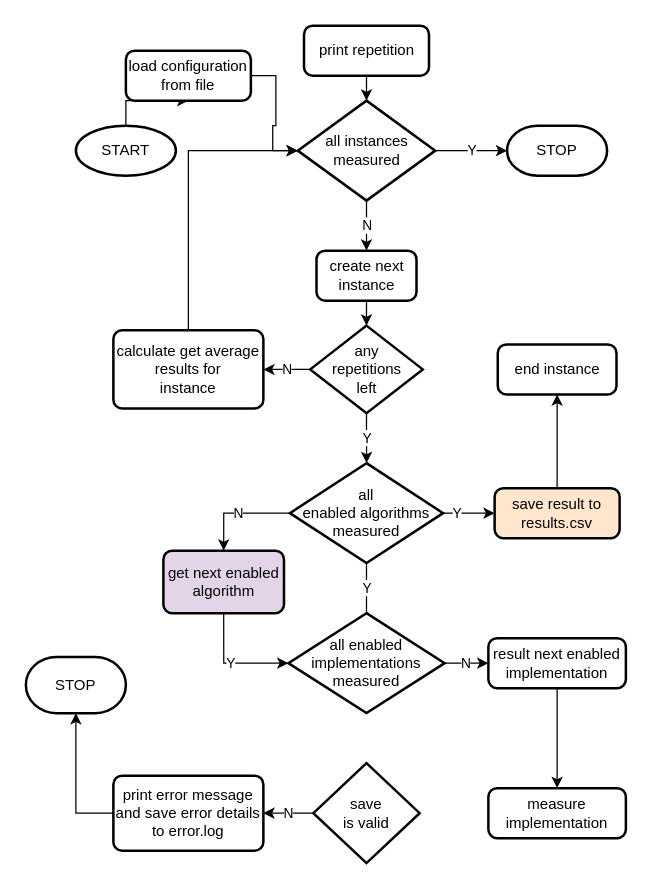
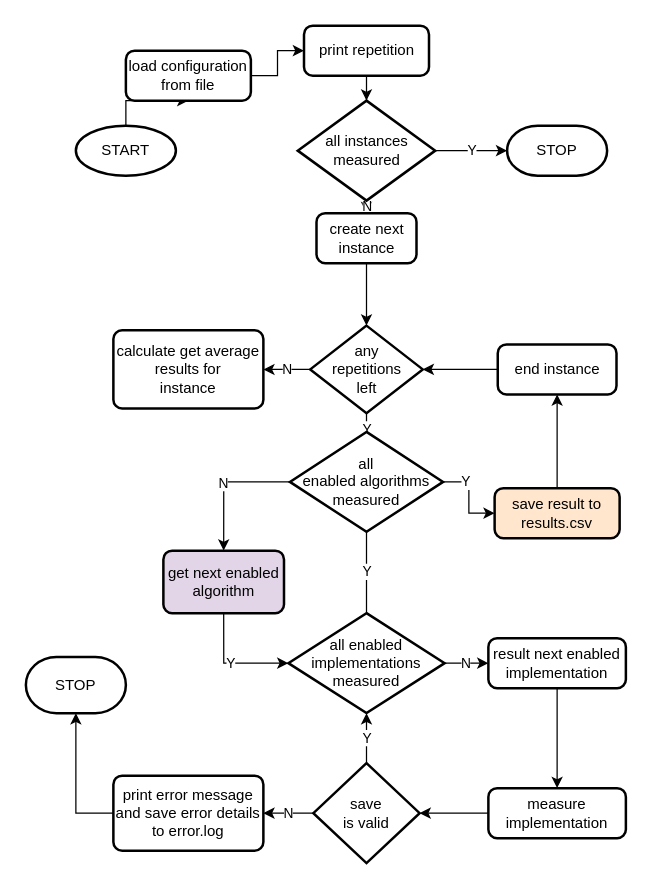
(276, 112) -> (277, 57)
(188, 199) -> none
(366, 276) -> (366, 238)
none -> (463, 369)
(366, 513) -> (366, 482)
none -> (366, 742)
none -> (458, 813)
